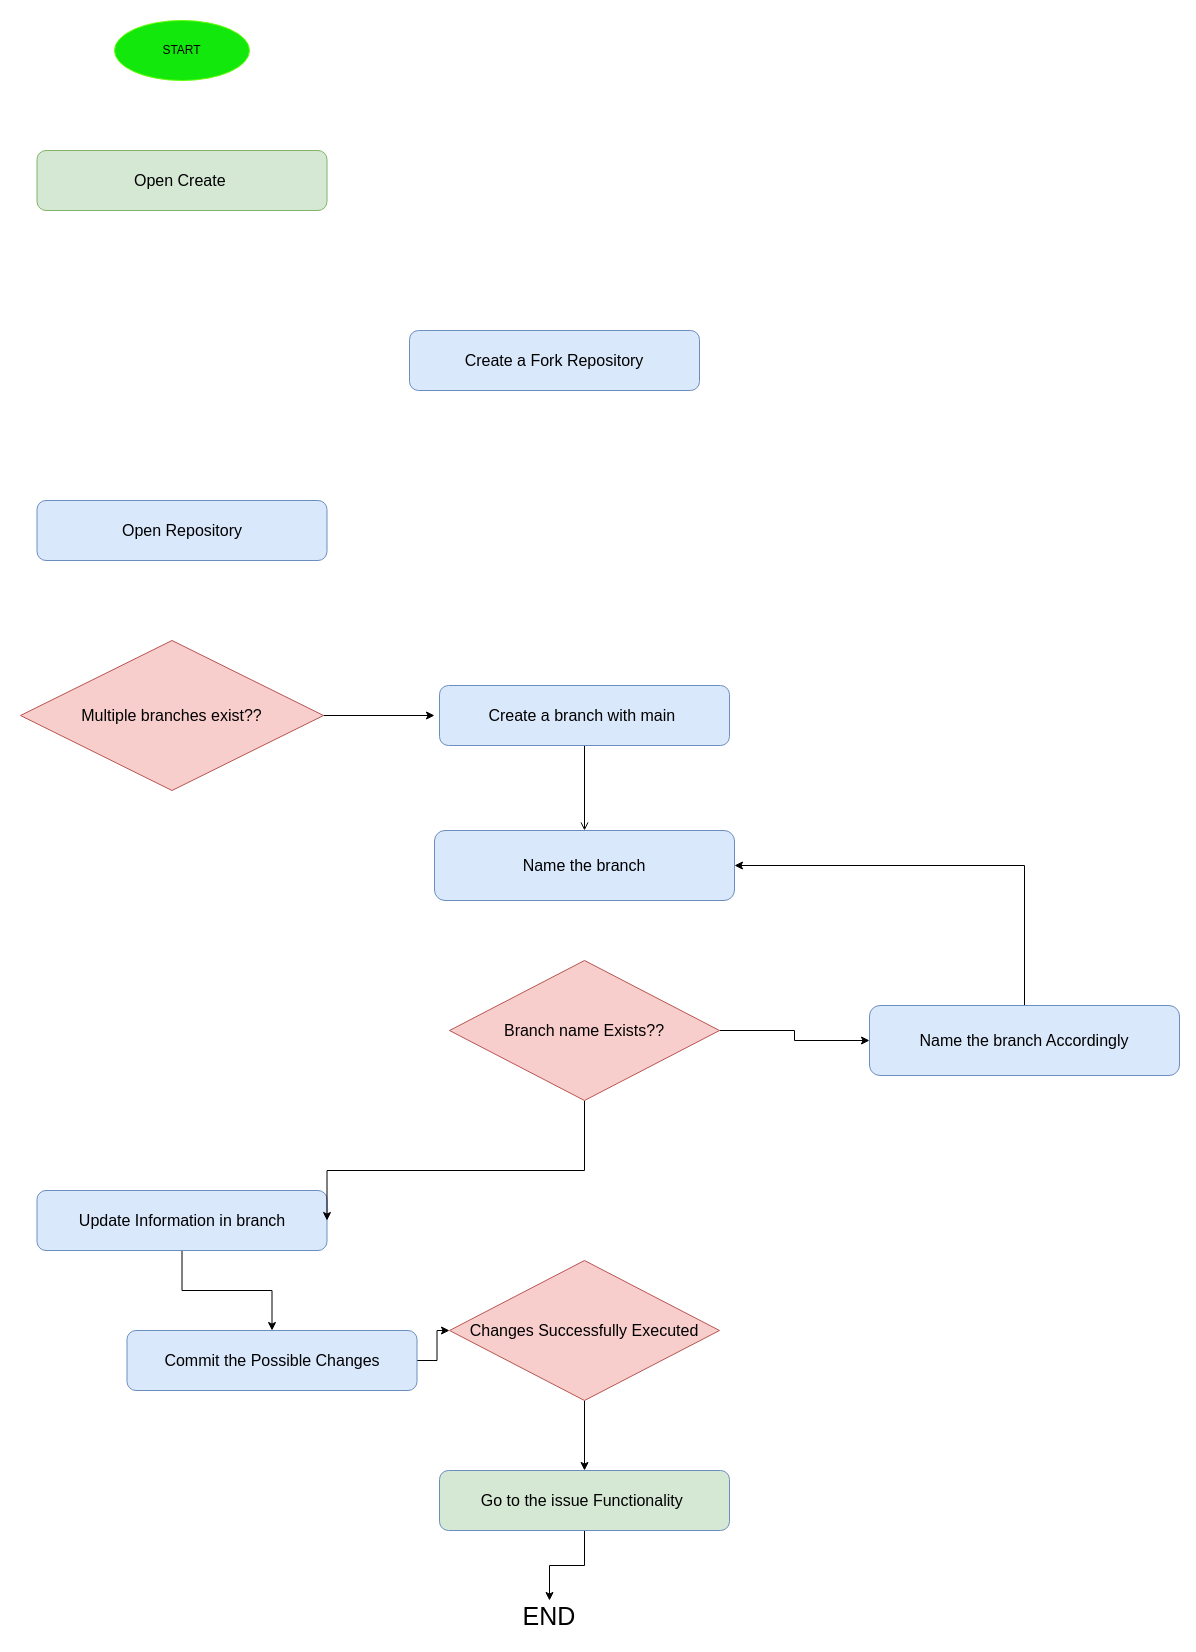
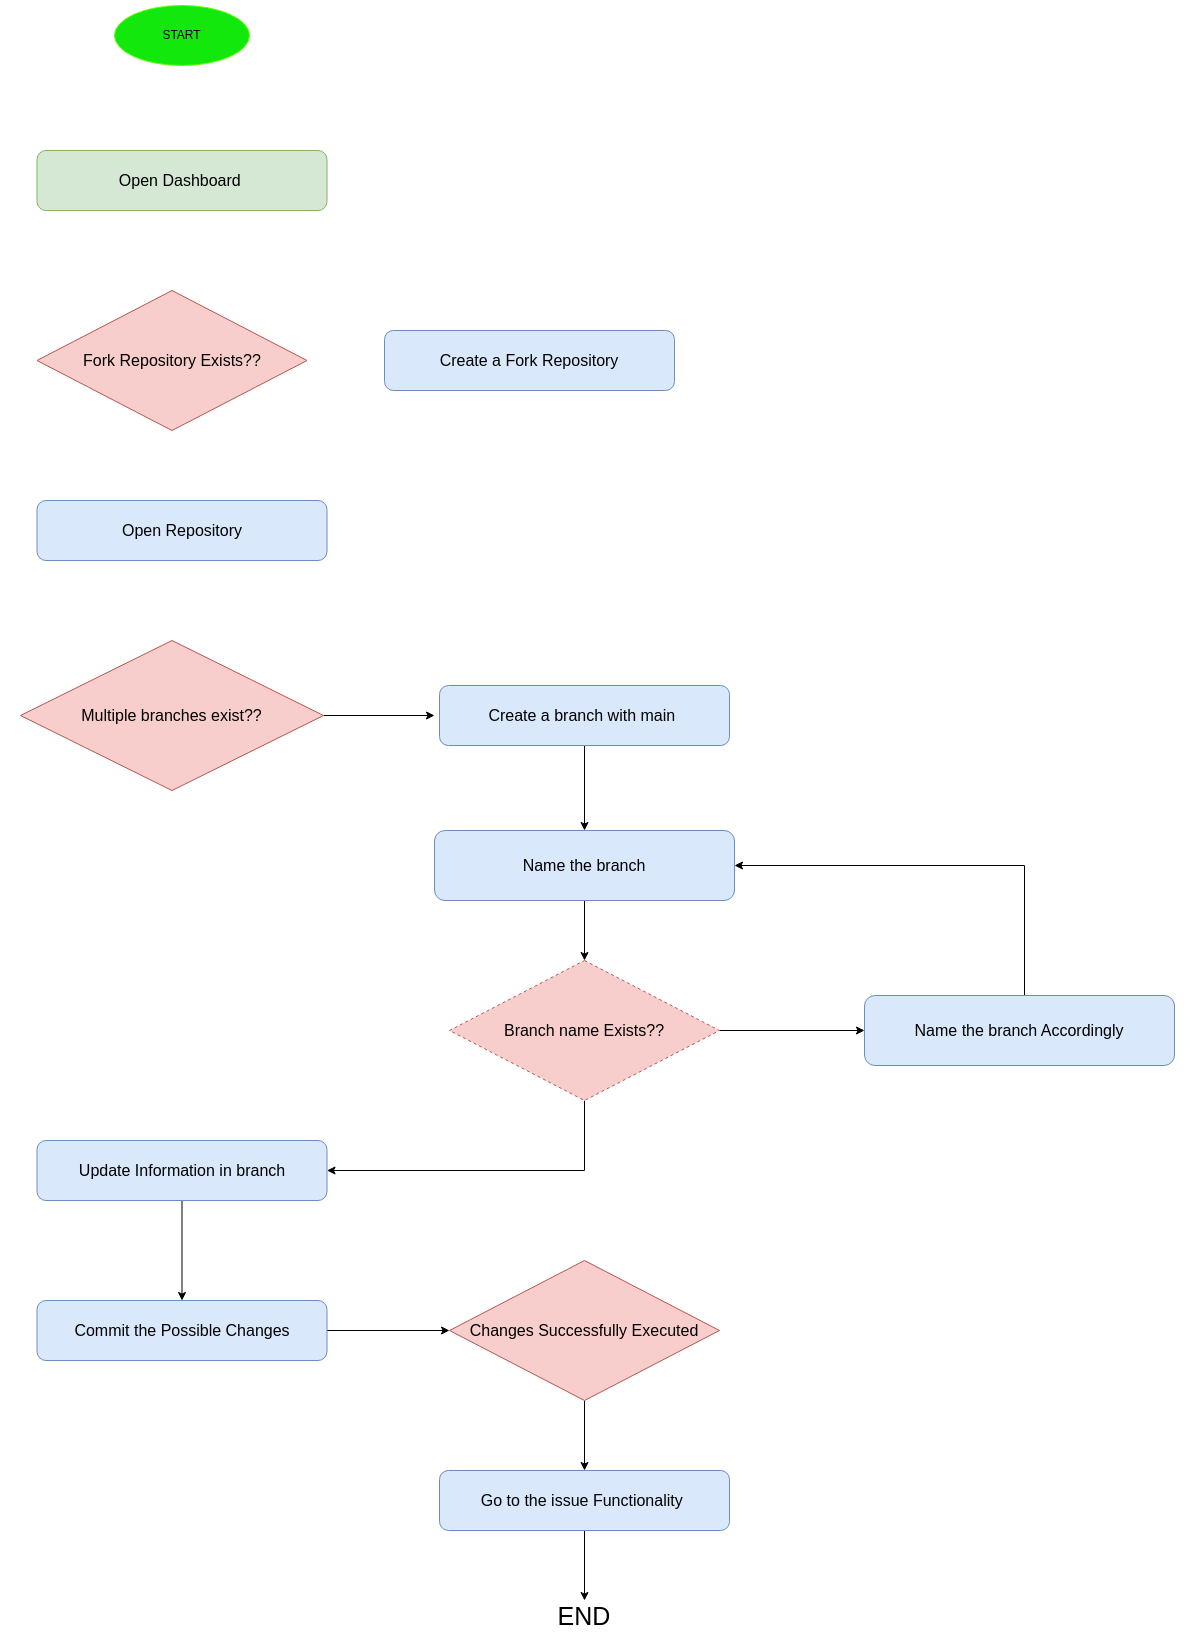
(182, 51) -> (182, 36)
(183, 181) -> (183, 181)
none -> (172, 361)
(555, 361) -> (530, 361)
(585, 824) -> (585, 822)
none -> (585, 927)
(585, 1031) -> (585, 1031)
(1025, 1041) -> (1020, 1031)
(182, 1221) -> (182, 1171)
(272, 1361) -> (182, 1331)
(585, 1501) -> (585, 1501)
(550, 1616) -> (585, 1616)
